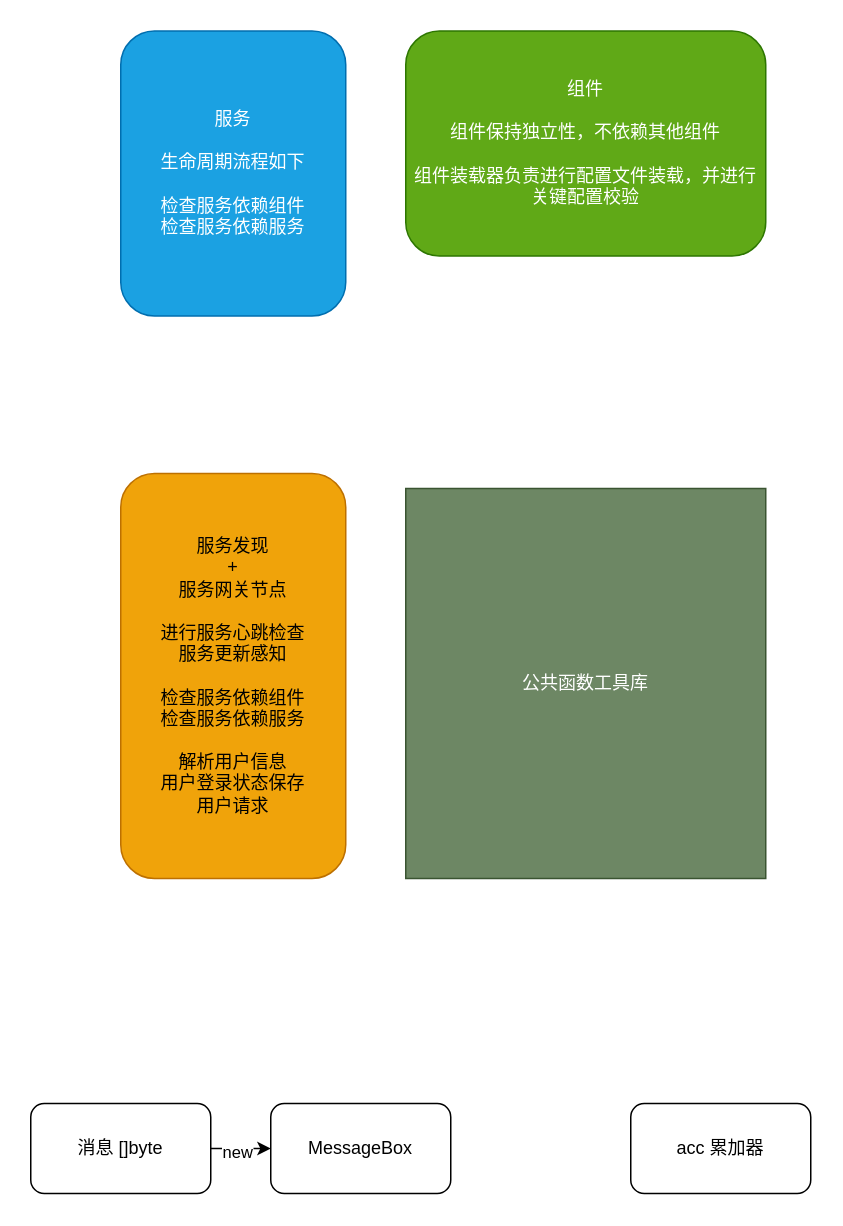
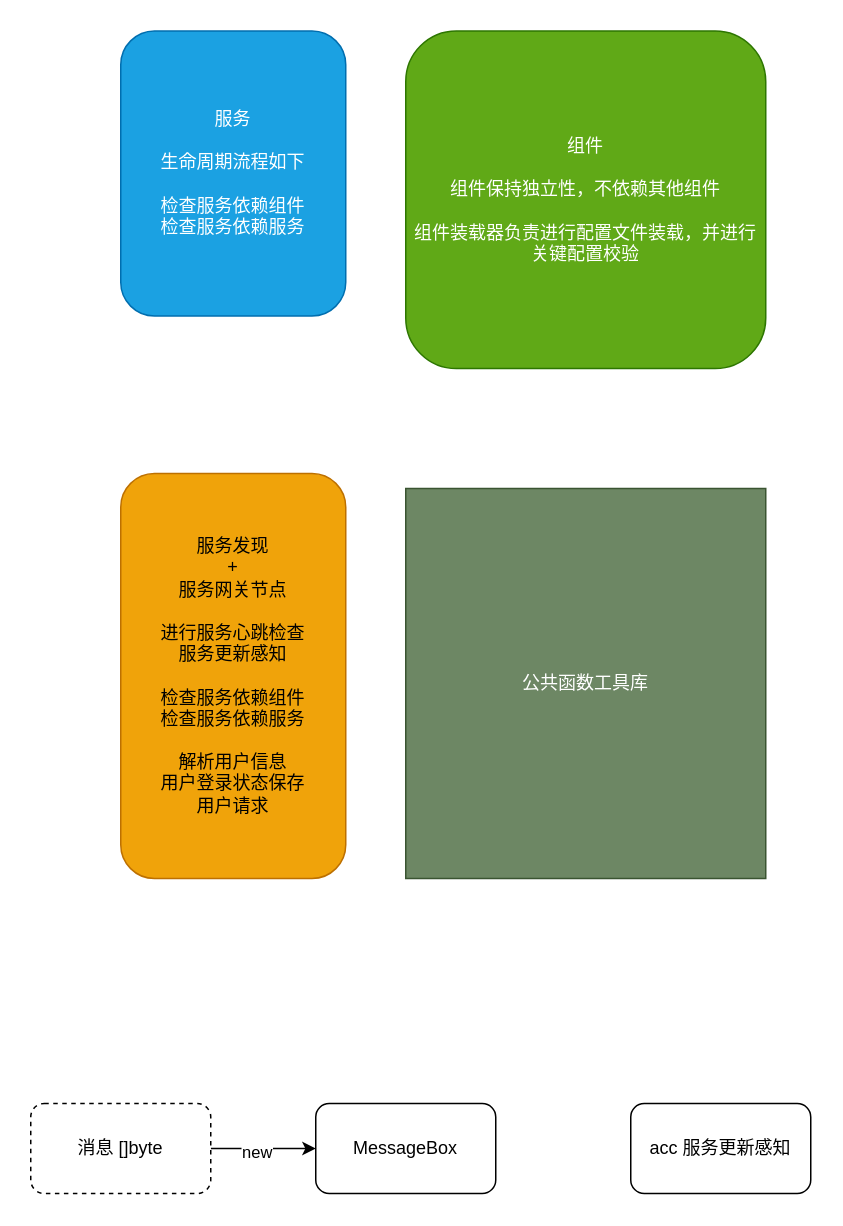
(586, 143) -> (586, 200)
(121, 1148) -> (121, 1148)
(361, 1148) -> (406, 1148)
(721, 1148) -> (721, 1148)
